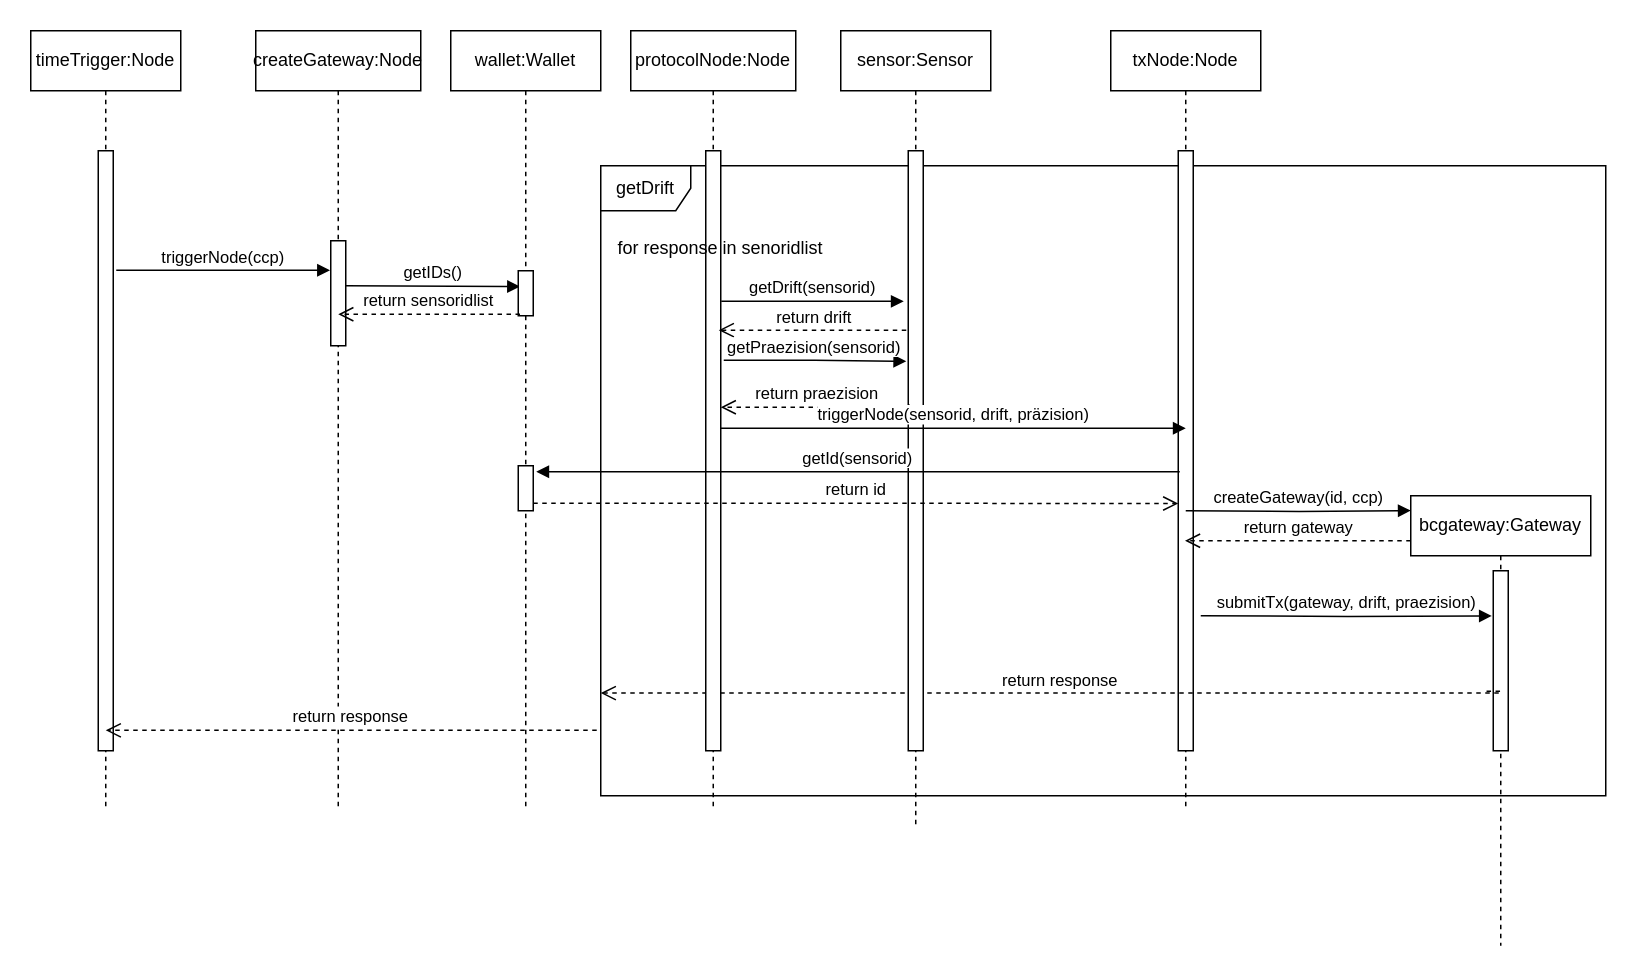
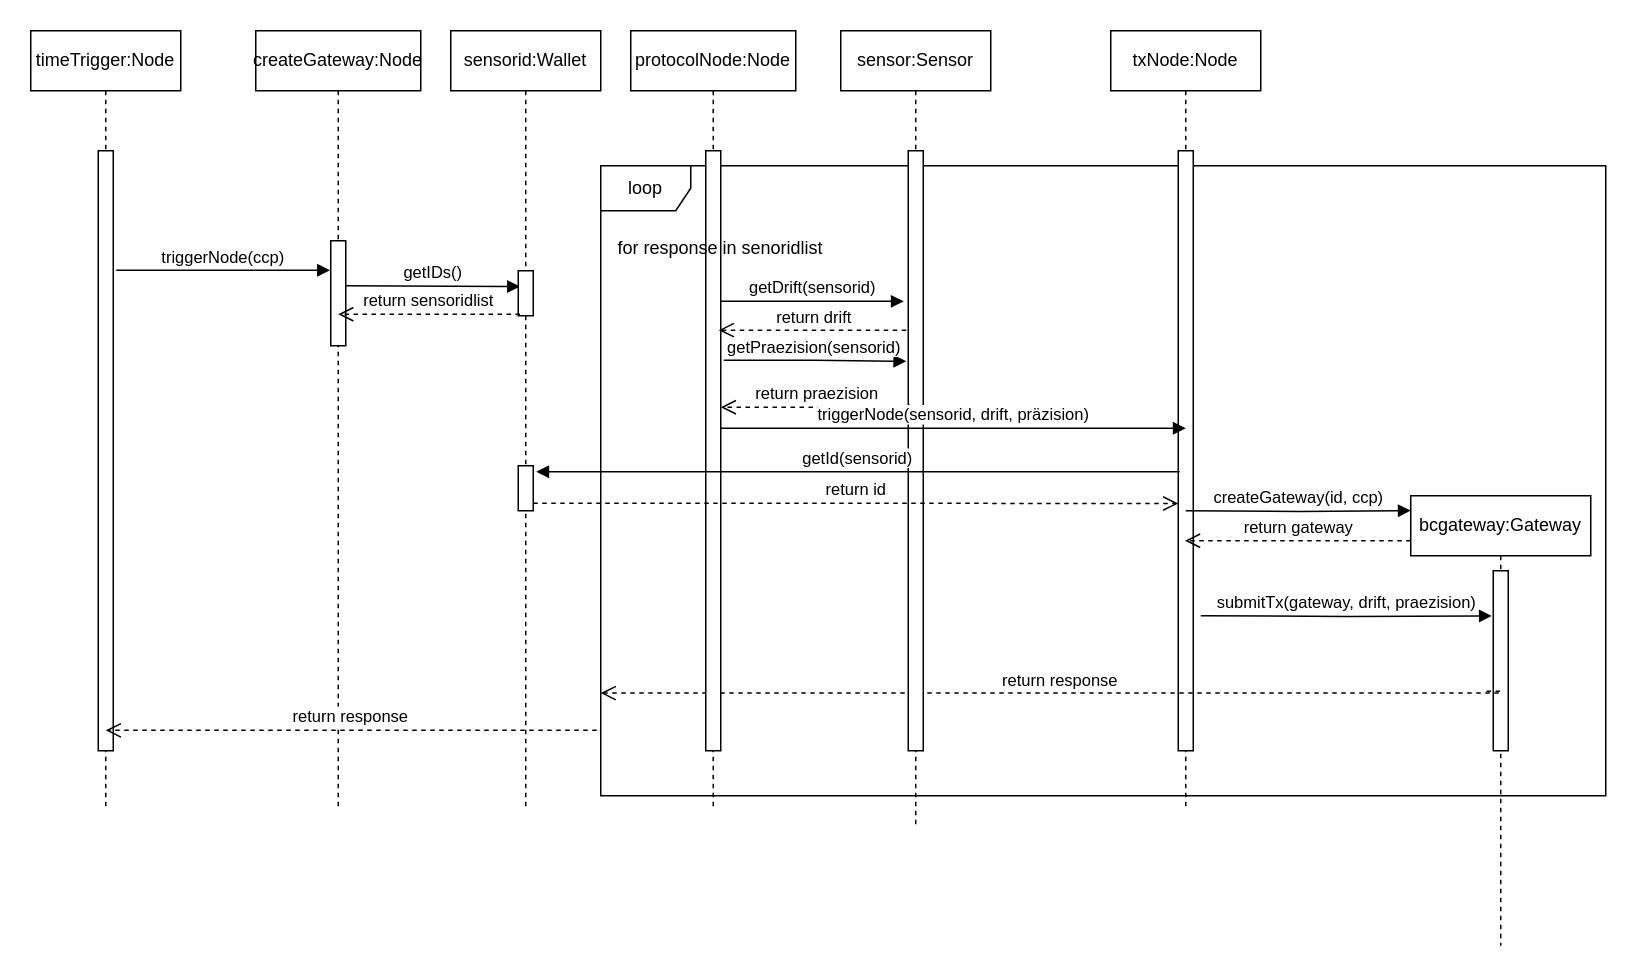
(526, 61) -> (526, 61)
(646, 188) -> (646, 188)
